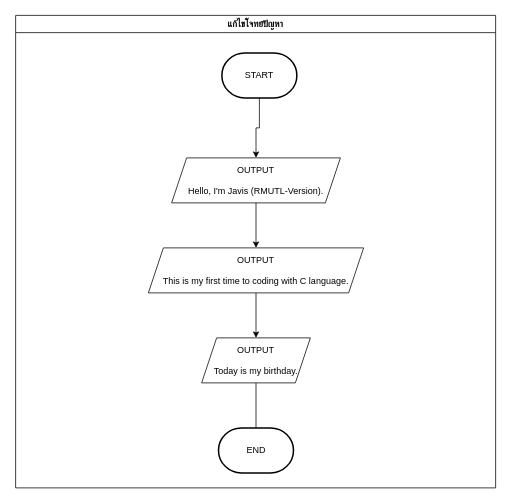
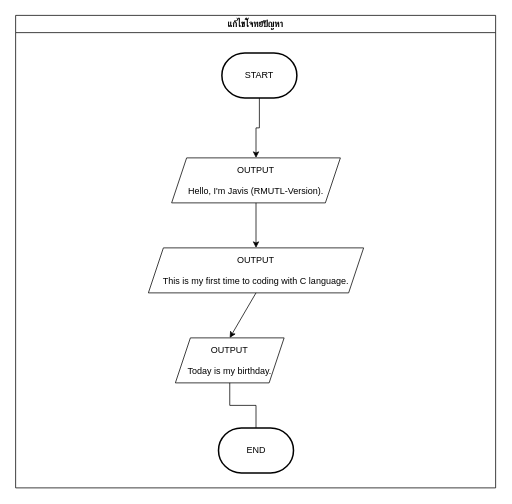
(256, 360) -> (230, 360)
